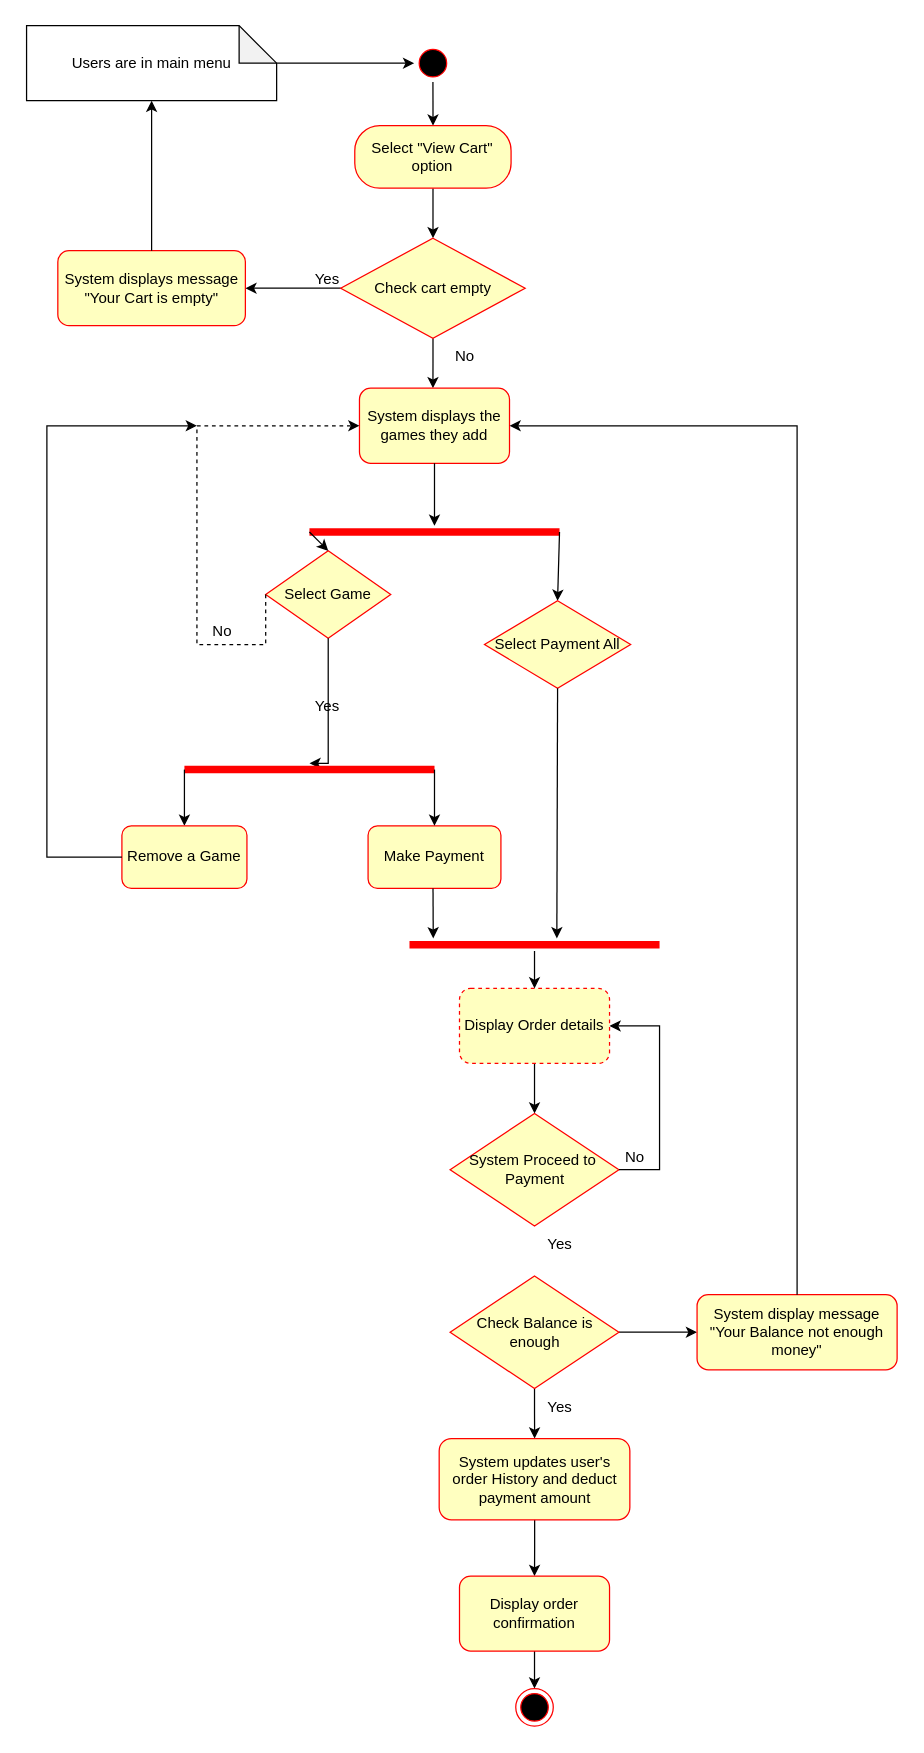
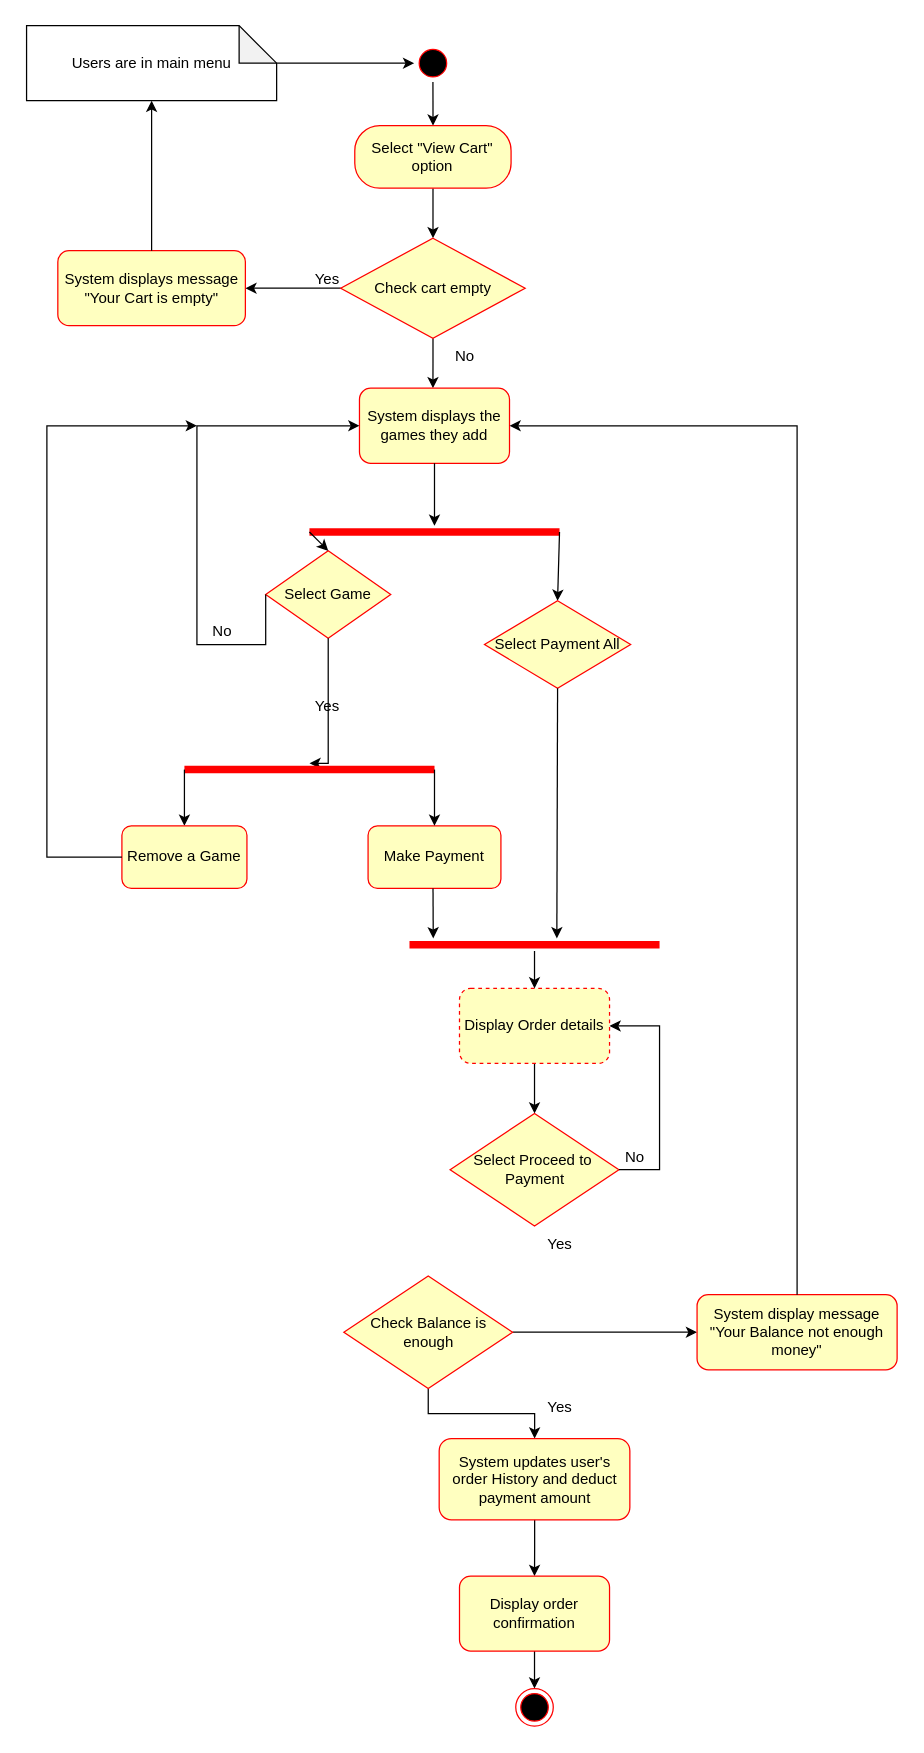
(197, 518) -> (197, 518)
(535, 1169) -> (535, 1169)
(534, 1332) -> (428, 1332)
